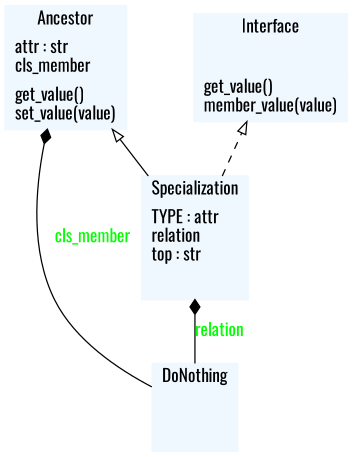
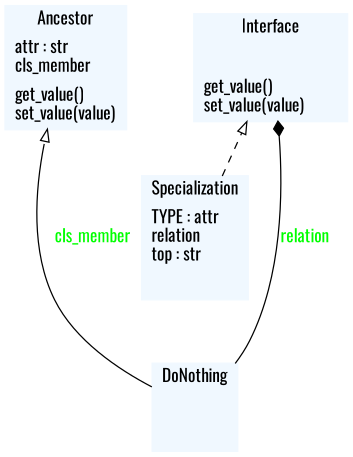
(271, 106) -> (255, 106)
(134, 158) -> none
(50, 288) -> (50, 288)
(195, 339) -> (276, 254)
